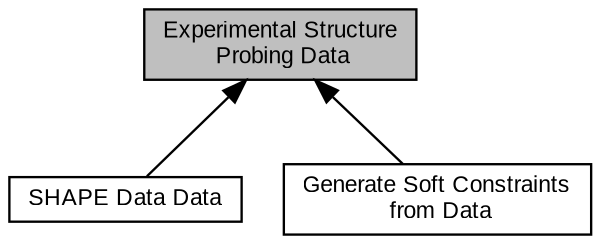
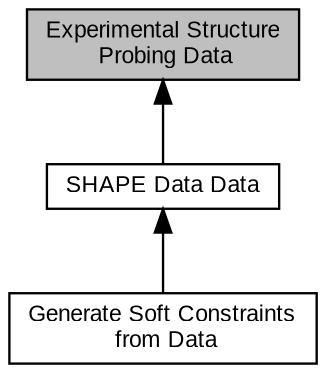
(368, 130) -> (163, 263)
